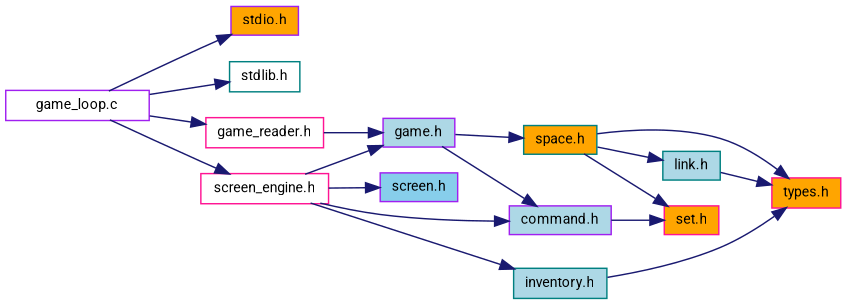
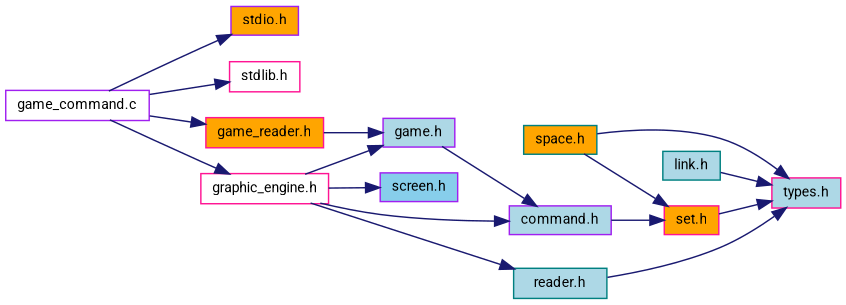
(265, 77) -> (265, 77)
(77, 105) -> (77, 105)
(265, 133) -> (265, 133)
(482, 136) -> none
(623, 152) -> none
(265, 189) -> (265, 189)
(806, 193) -> (806, 193)
none -> (738, 209)
(560, 283) -> (560, 283)
